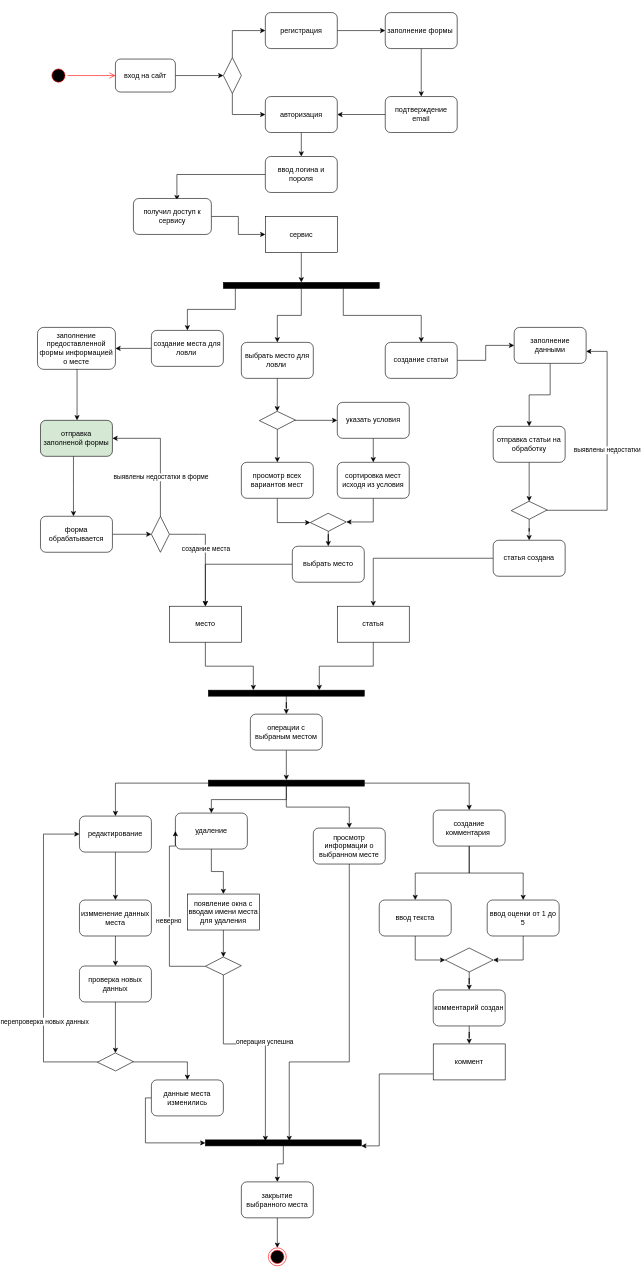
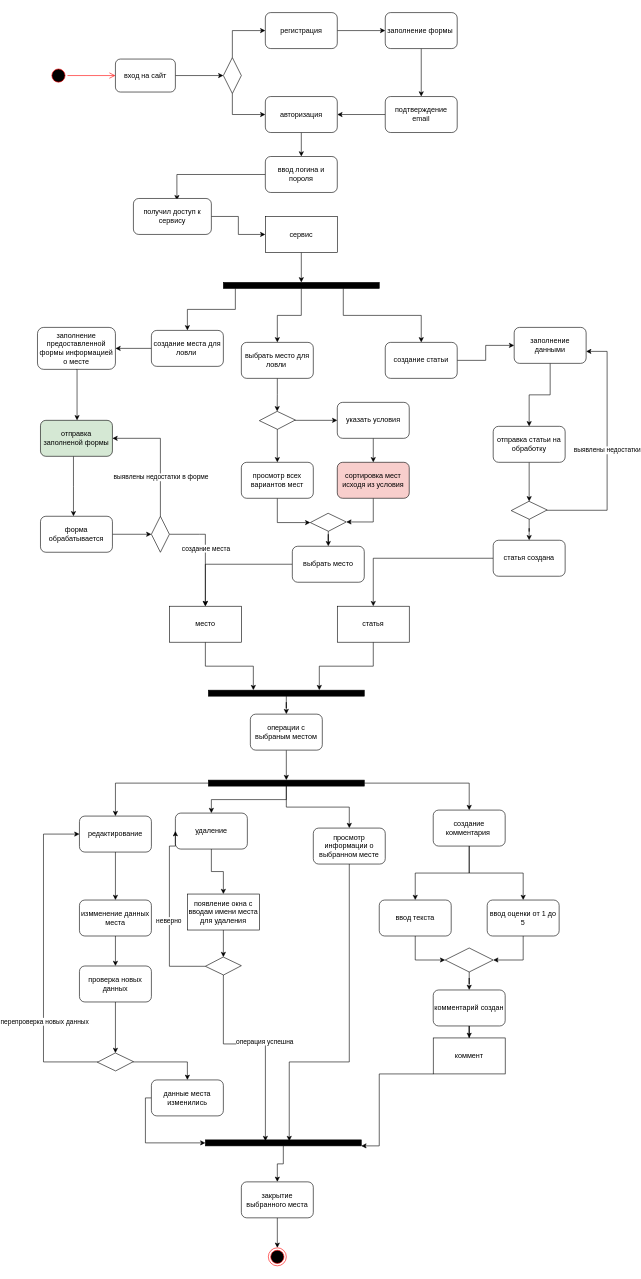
(374, 480) -> (374, 480)
(470, 1062) -> (470, 1056)
